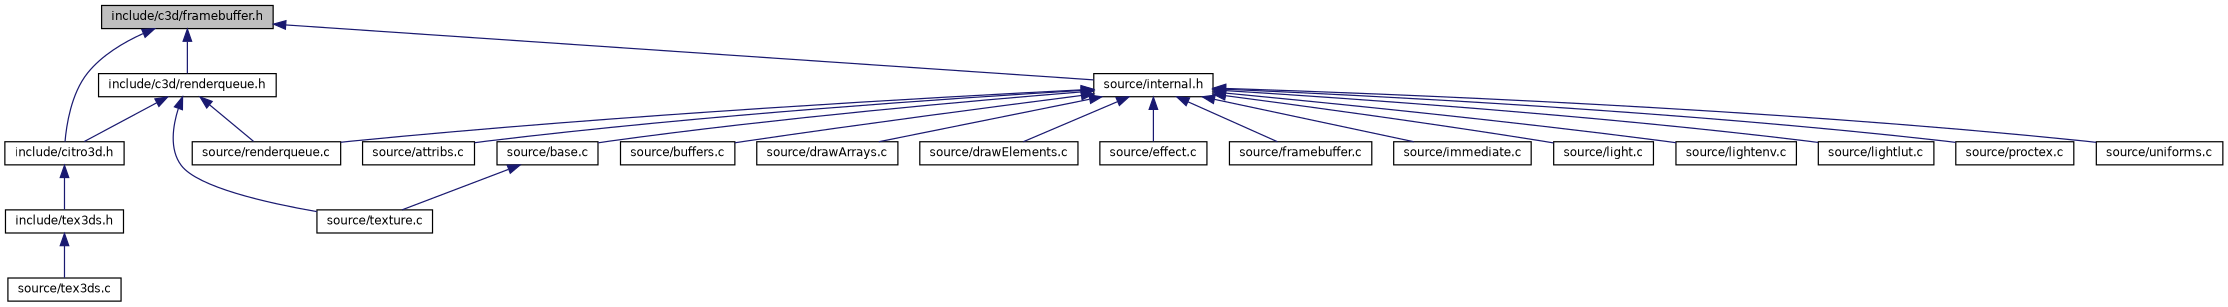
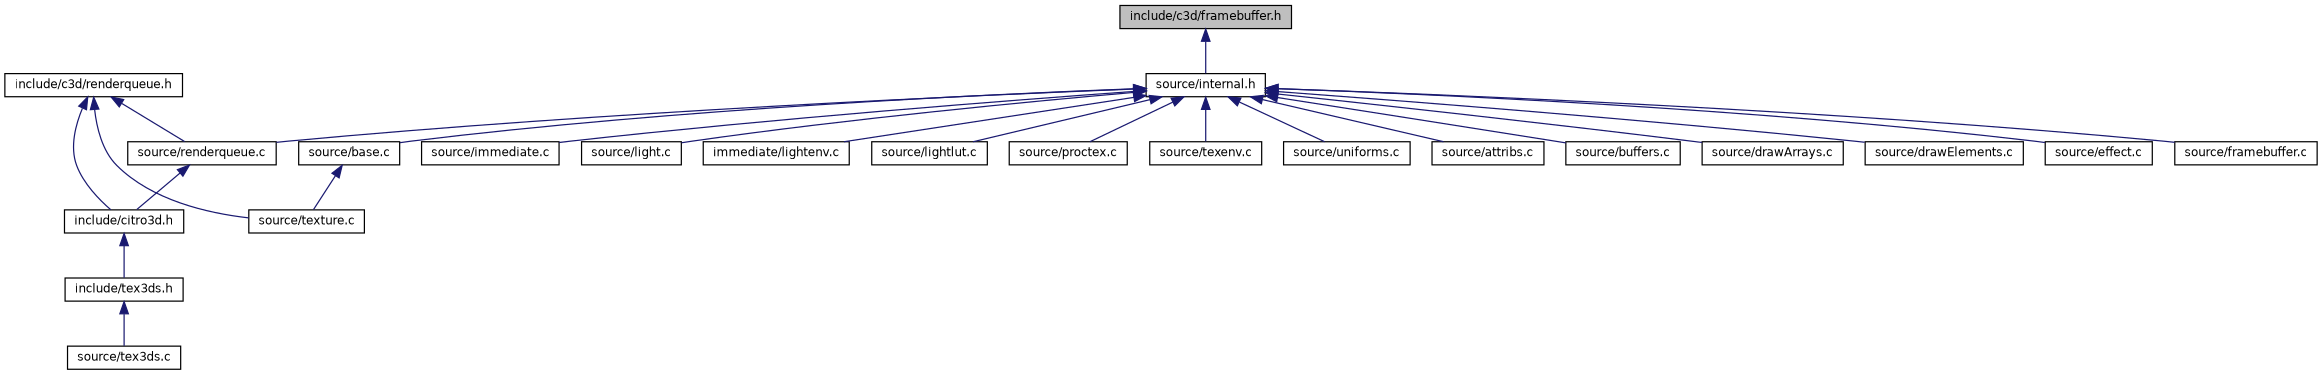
(187, 57) -> none
(86, 75) -> (163, 188)
none -> (1206, 153)
(1736, 153) -> (776, 153)
